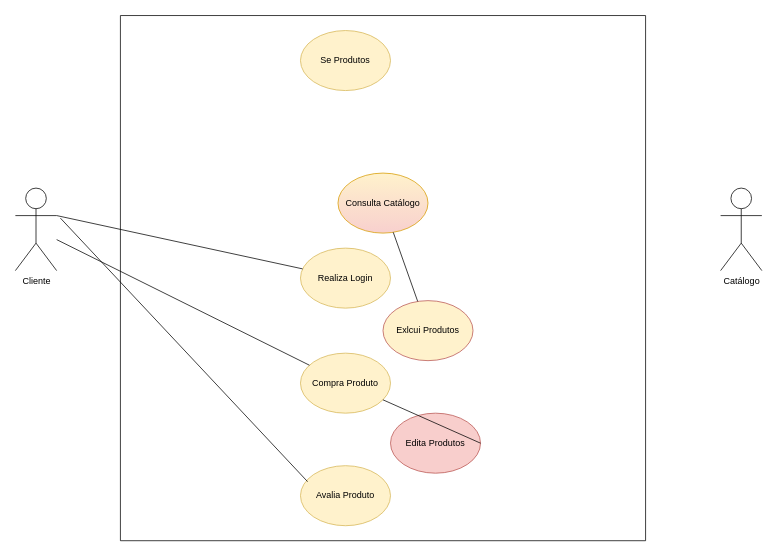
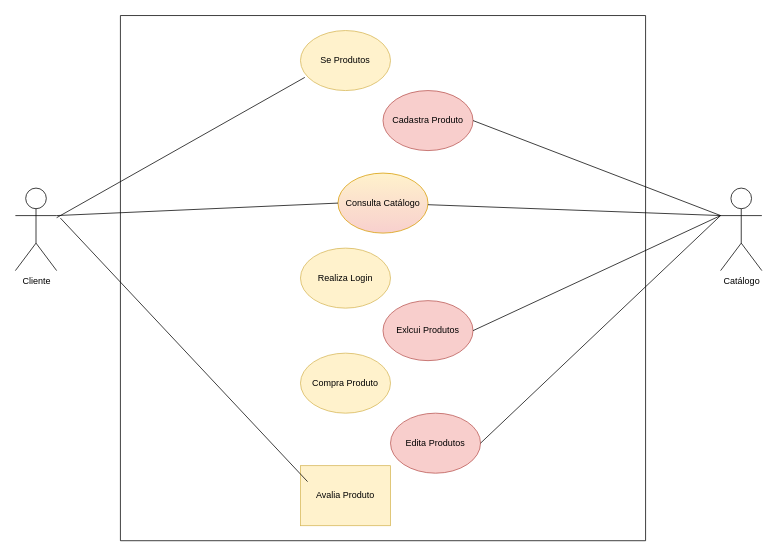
none -> (428, 120)
none -> (593, 167)
(179, 242) -> (197, 209)
(405, 266) -> (572, 210)
none -> (593, 275)
(208, 315) -> (184, 145)
(428, 330) -> (428, 330)
(432, 421) -> (600, 330)
(345, 495) -> (345, 495)
